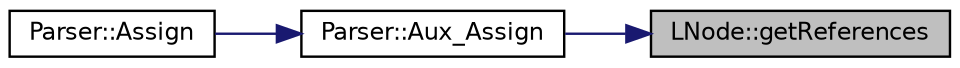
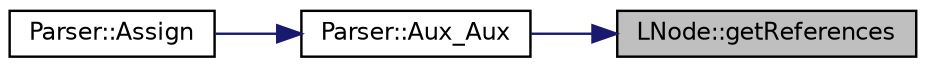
(433, 34) -> (416, 34)
